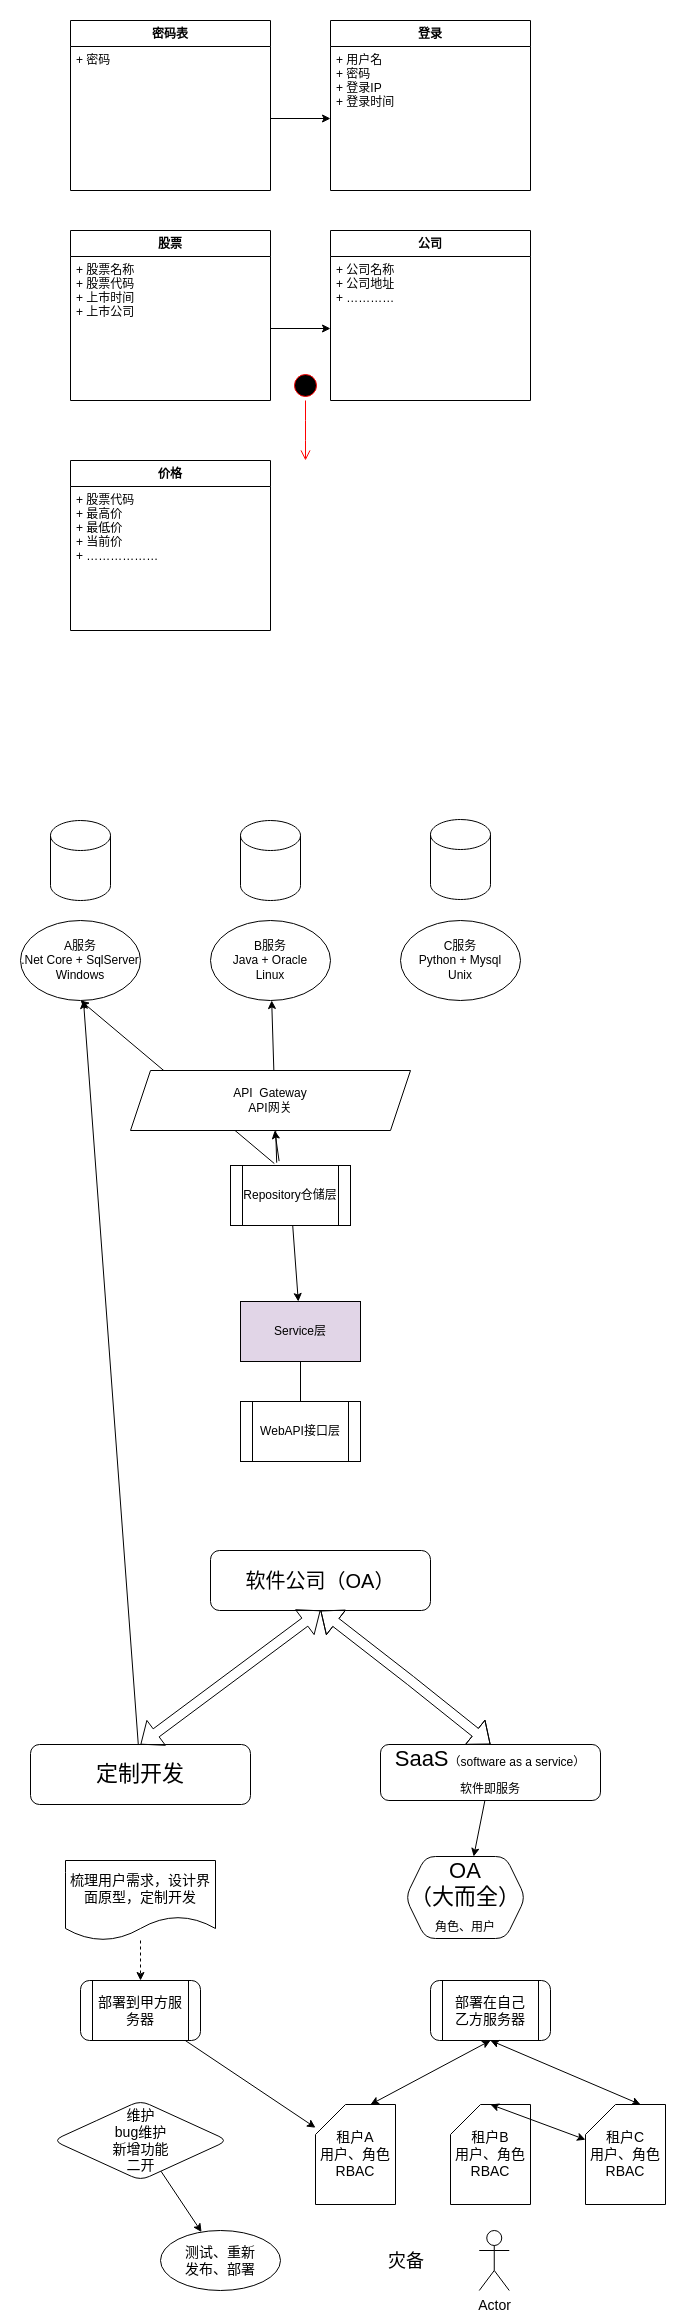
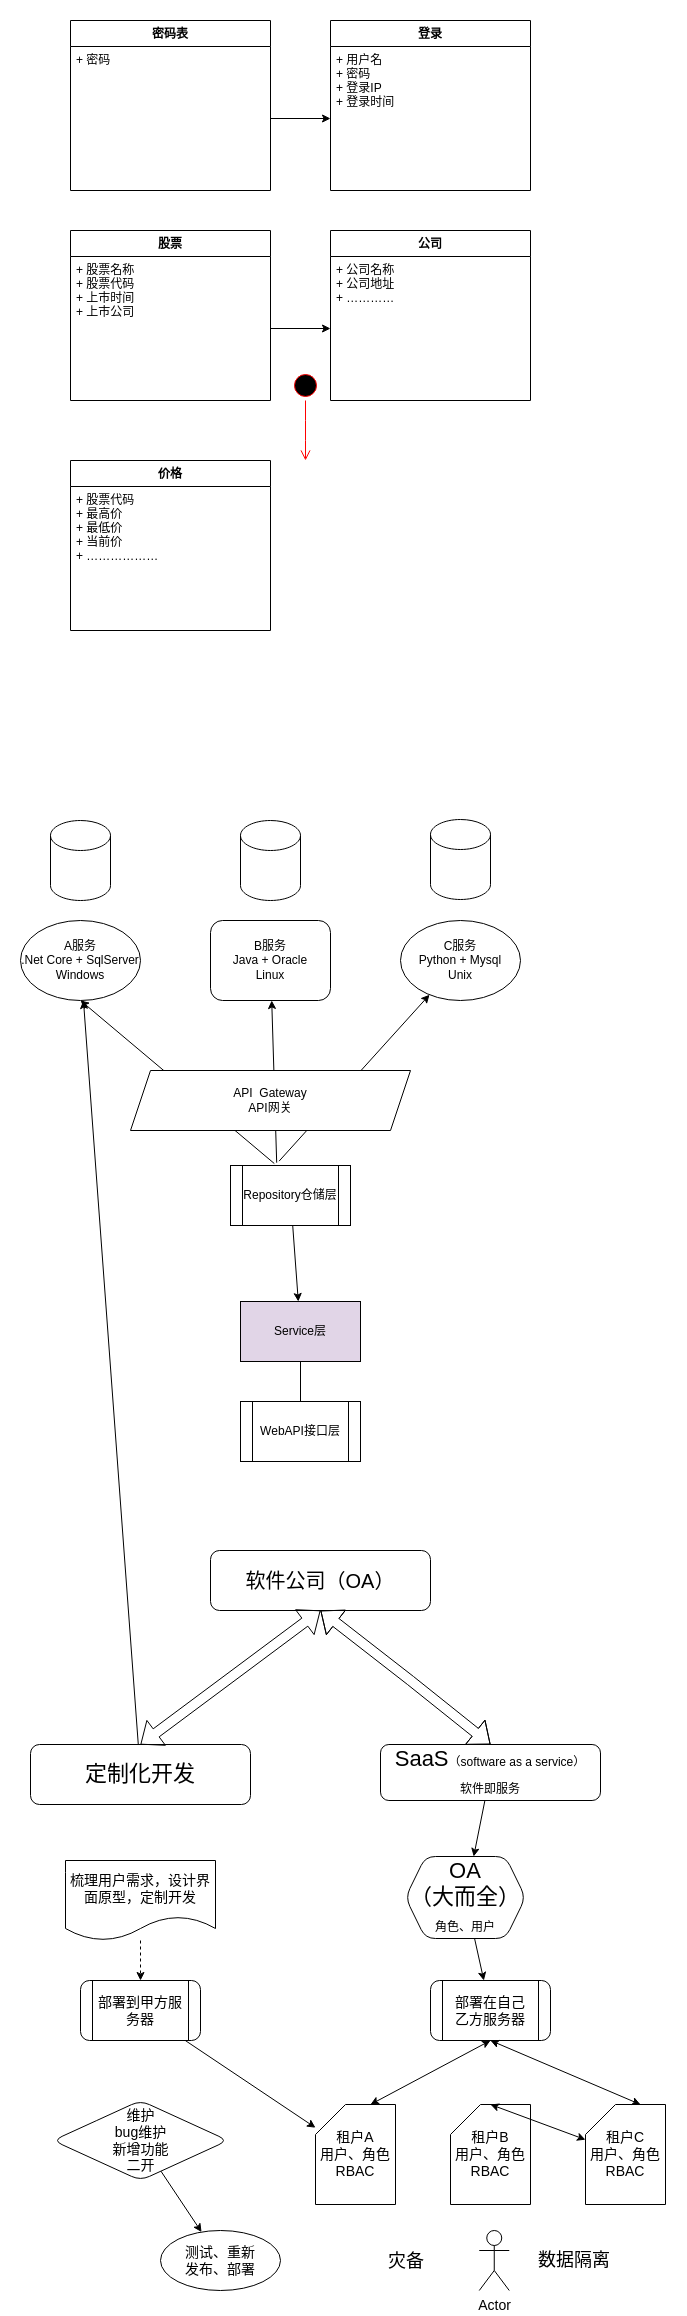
(271, 961) -> (271, 961)
(278, 1153) -> (393, 1035)
(141, 1775) -> (141, 1775)
none -> (479, 1956)
none -> (574, 2261)
